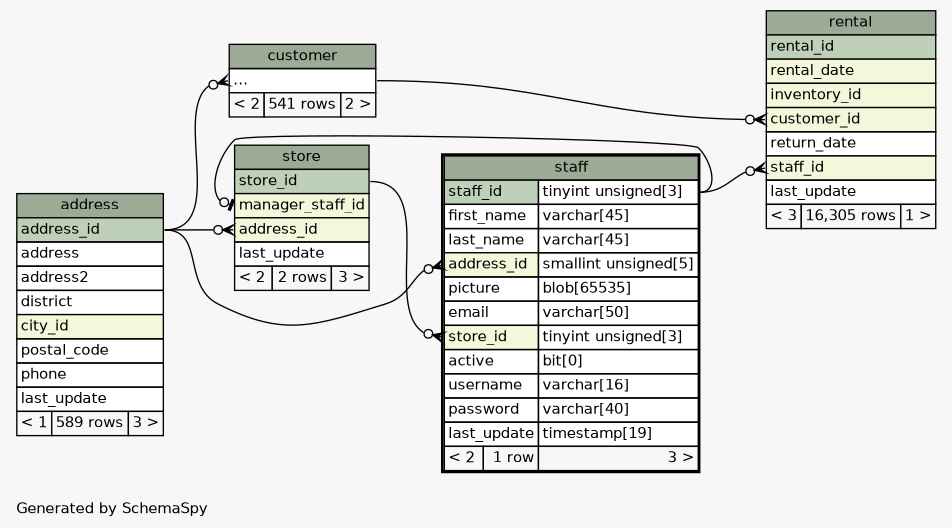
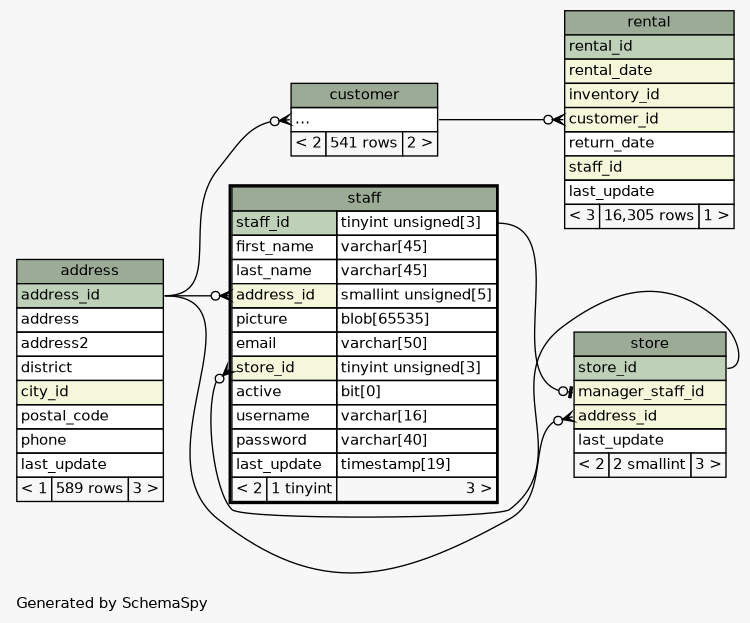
(724, 186) -> none
(302, 278) -> (650, 465)
(514, 458) -> (302, 489)
